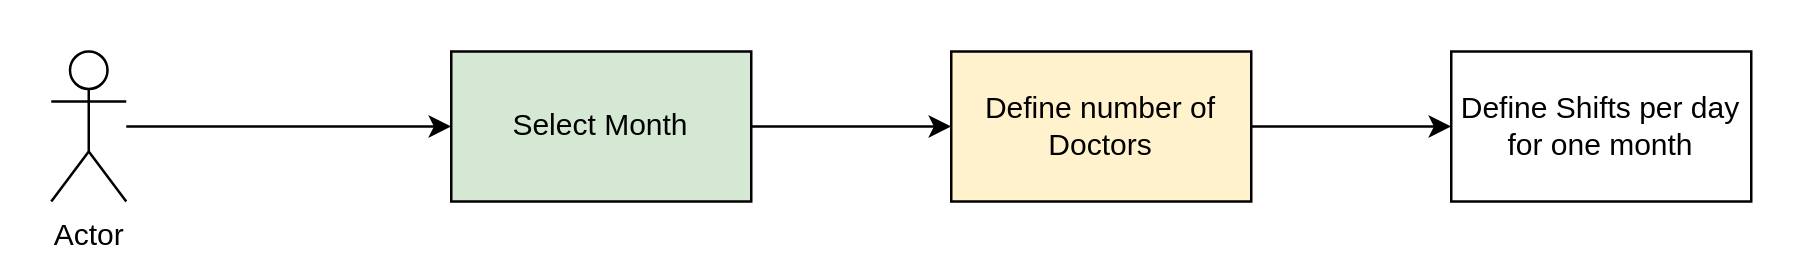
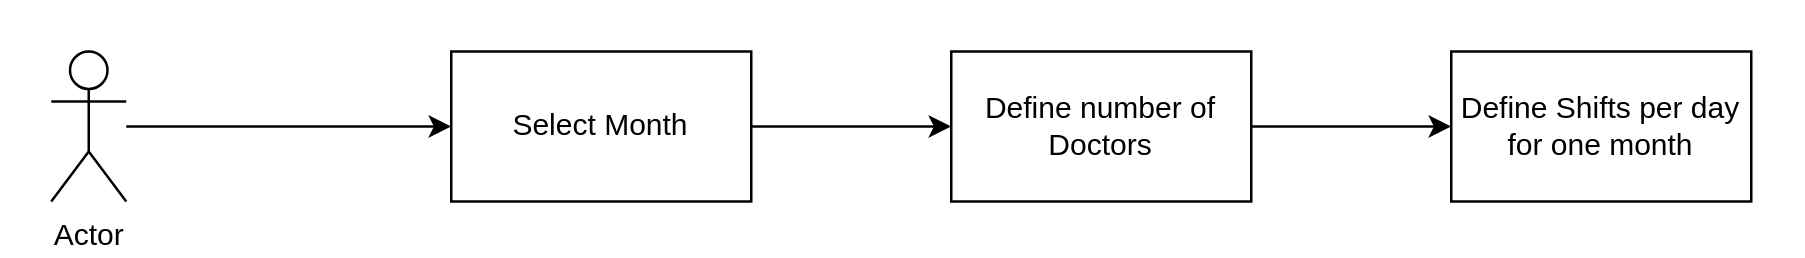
(601, 126) -> (601, 126)
(1101, 126) -> (1101, 126)
